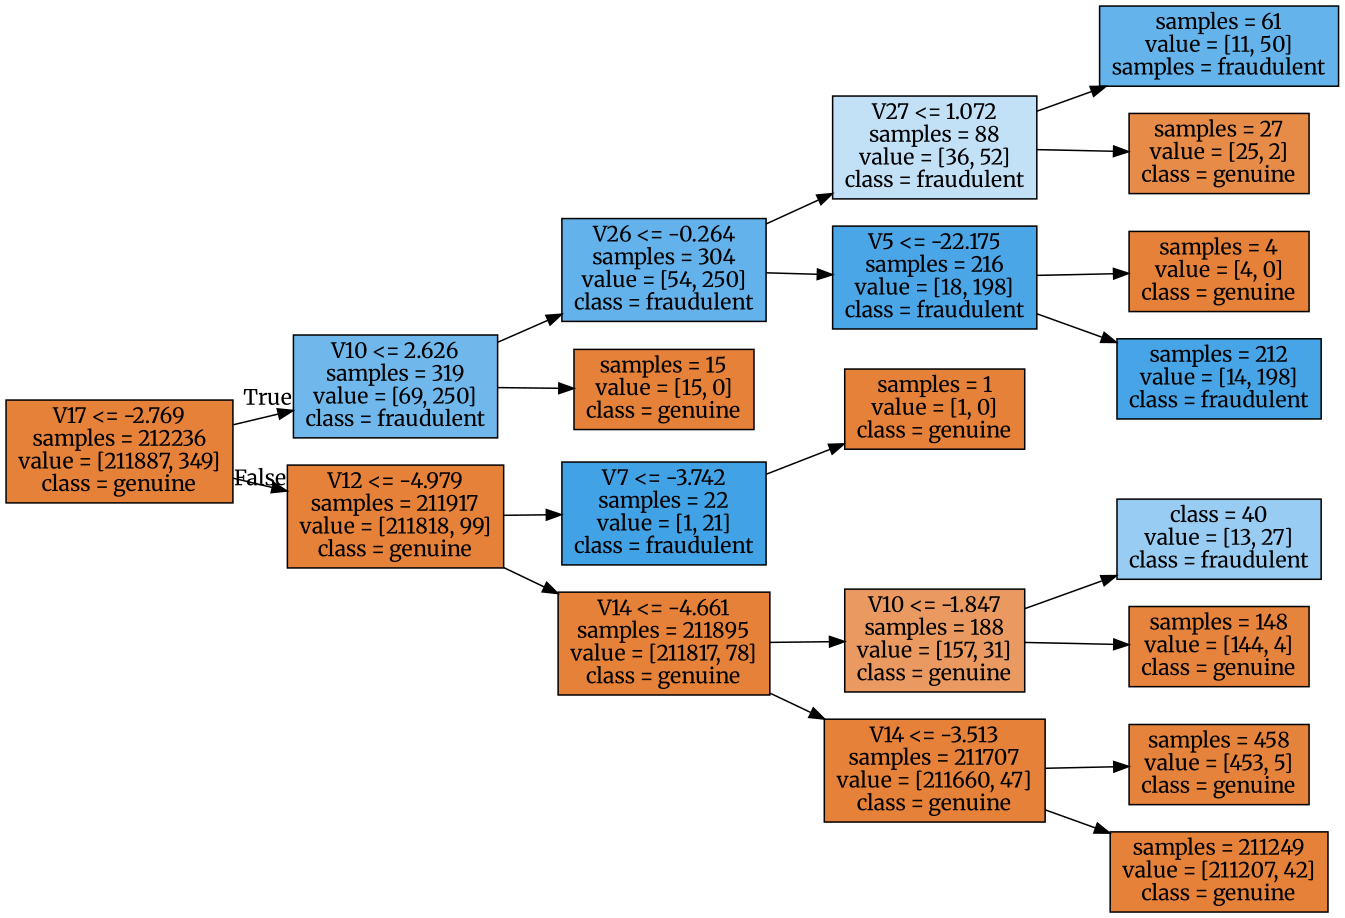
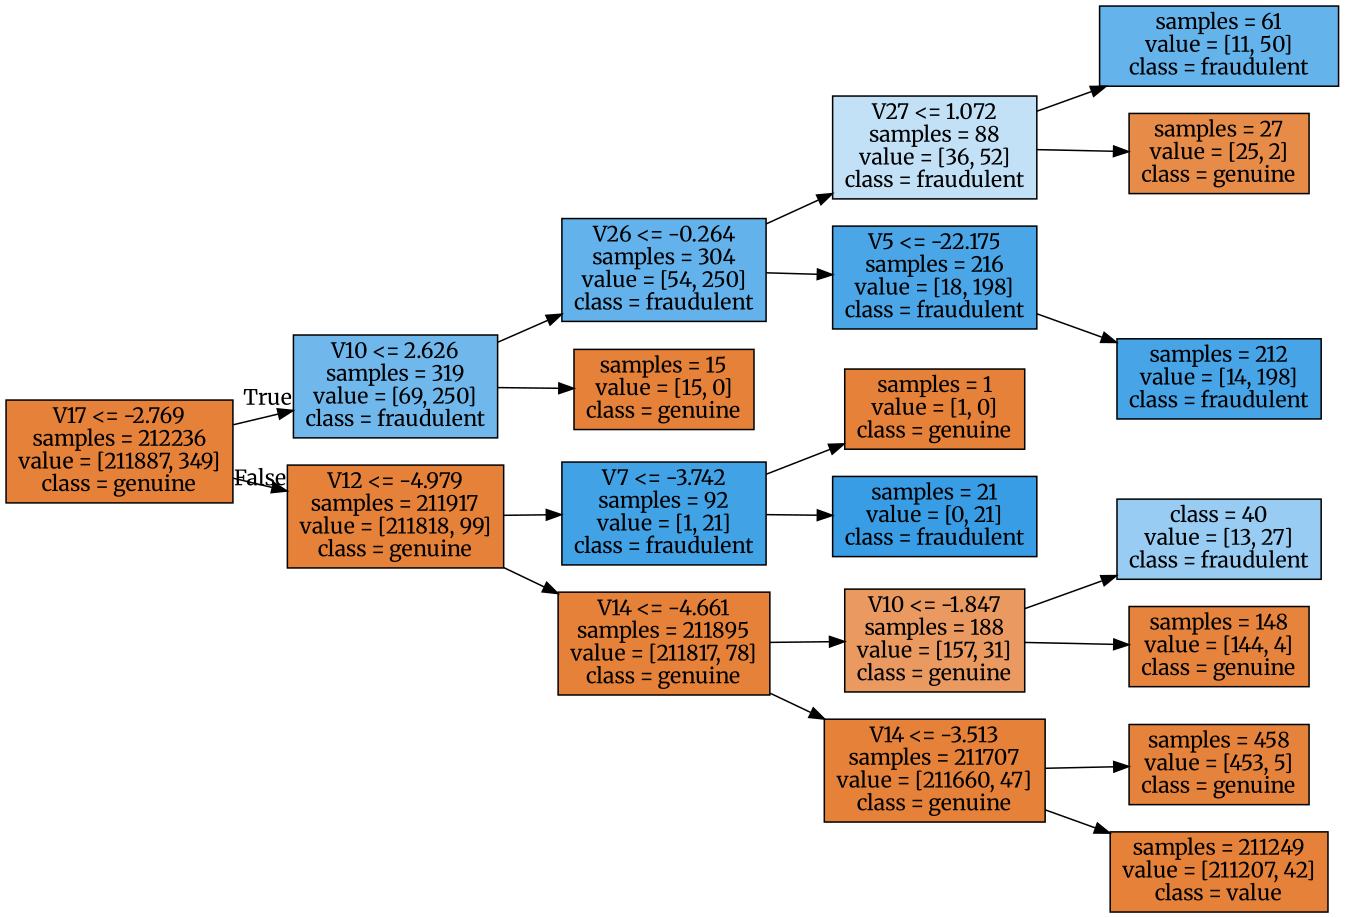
(1219, 46) -> (1219, 46)
(1219, 271) -> none
(664, 513) -> (664, 513)
none -> (935, 517)
(1219, 872) -> (1219, 872)
